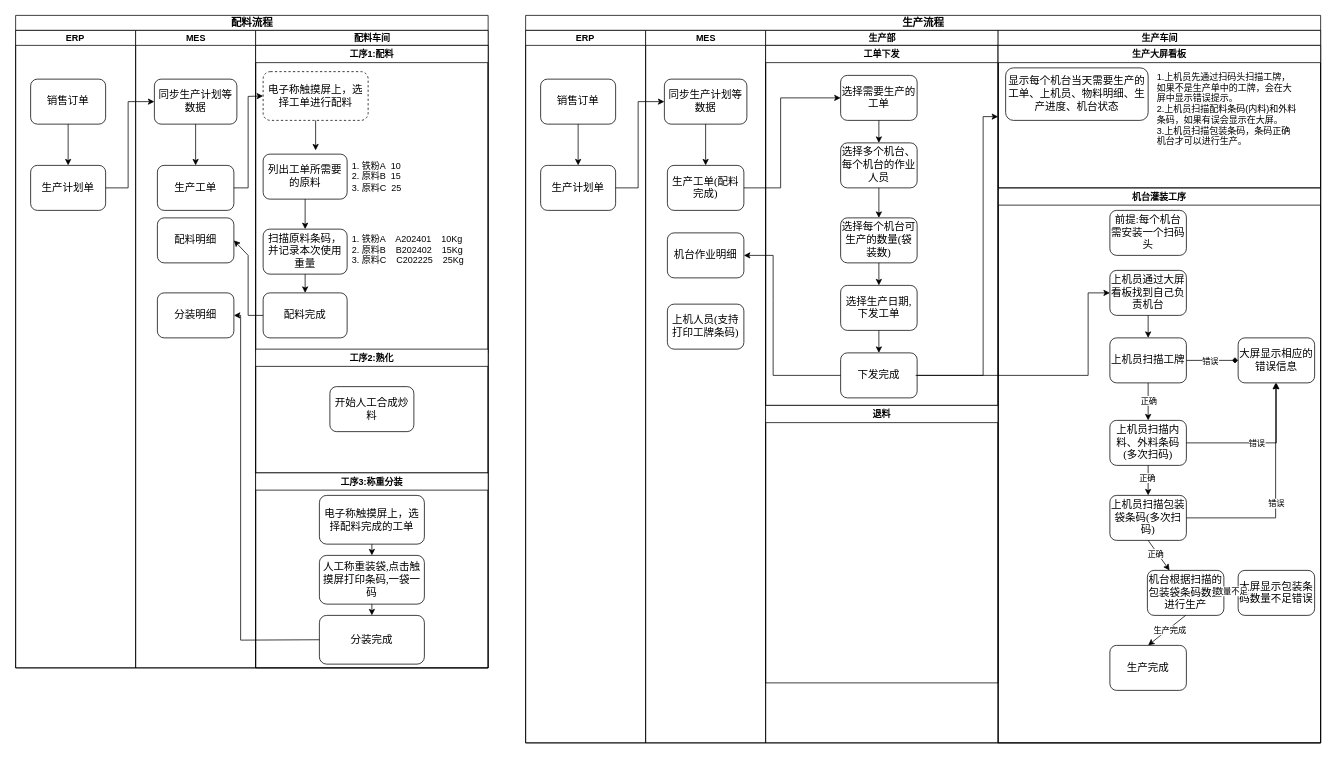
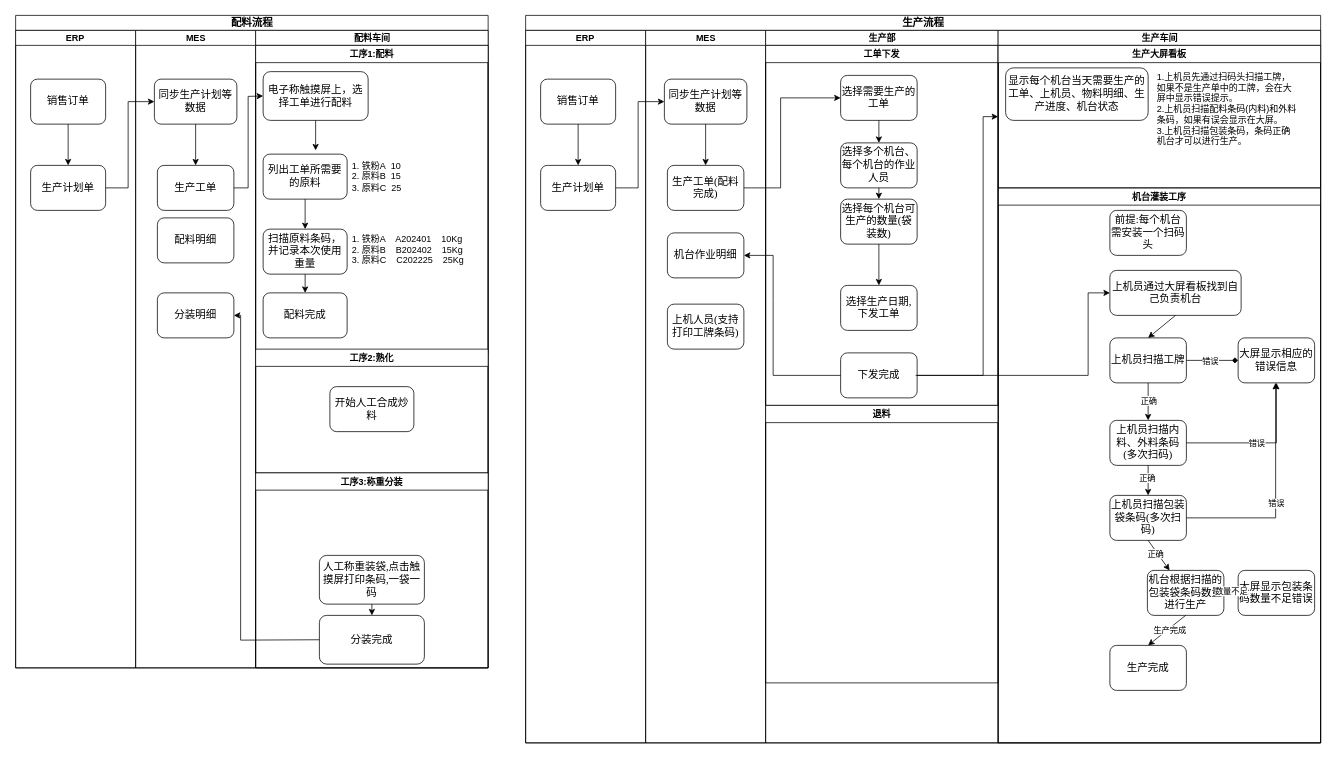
(315, 96) -> (315, 96)
(879, 240) -> (879, 222)
(1148, 293) -> (1175, 293)
(253, 315) -> none
(879, 346) -> none
(372, 520) -> none
(372, 547) -> none
